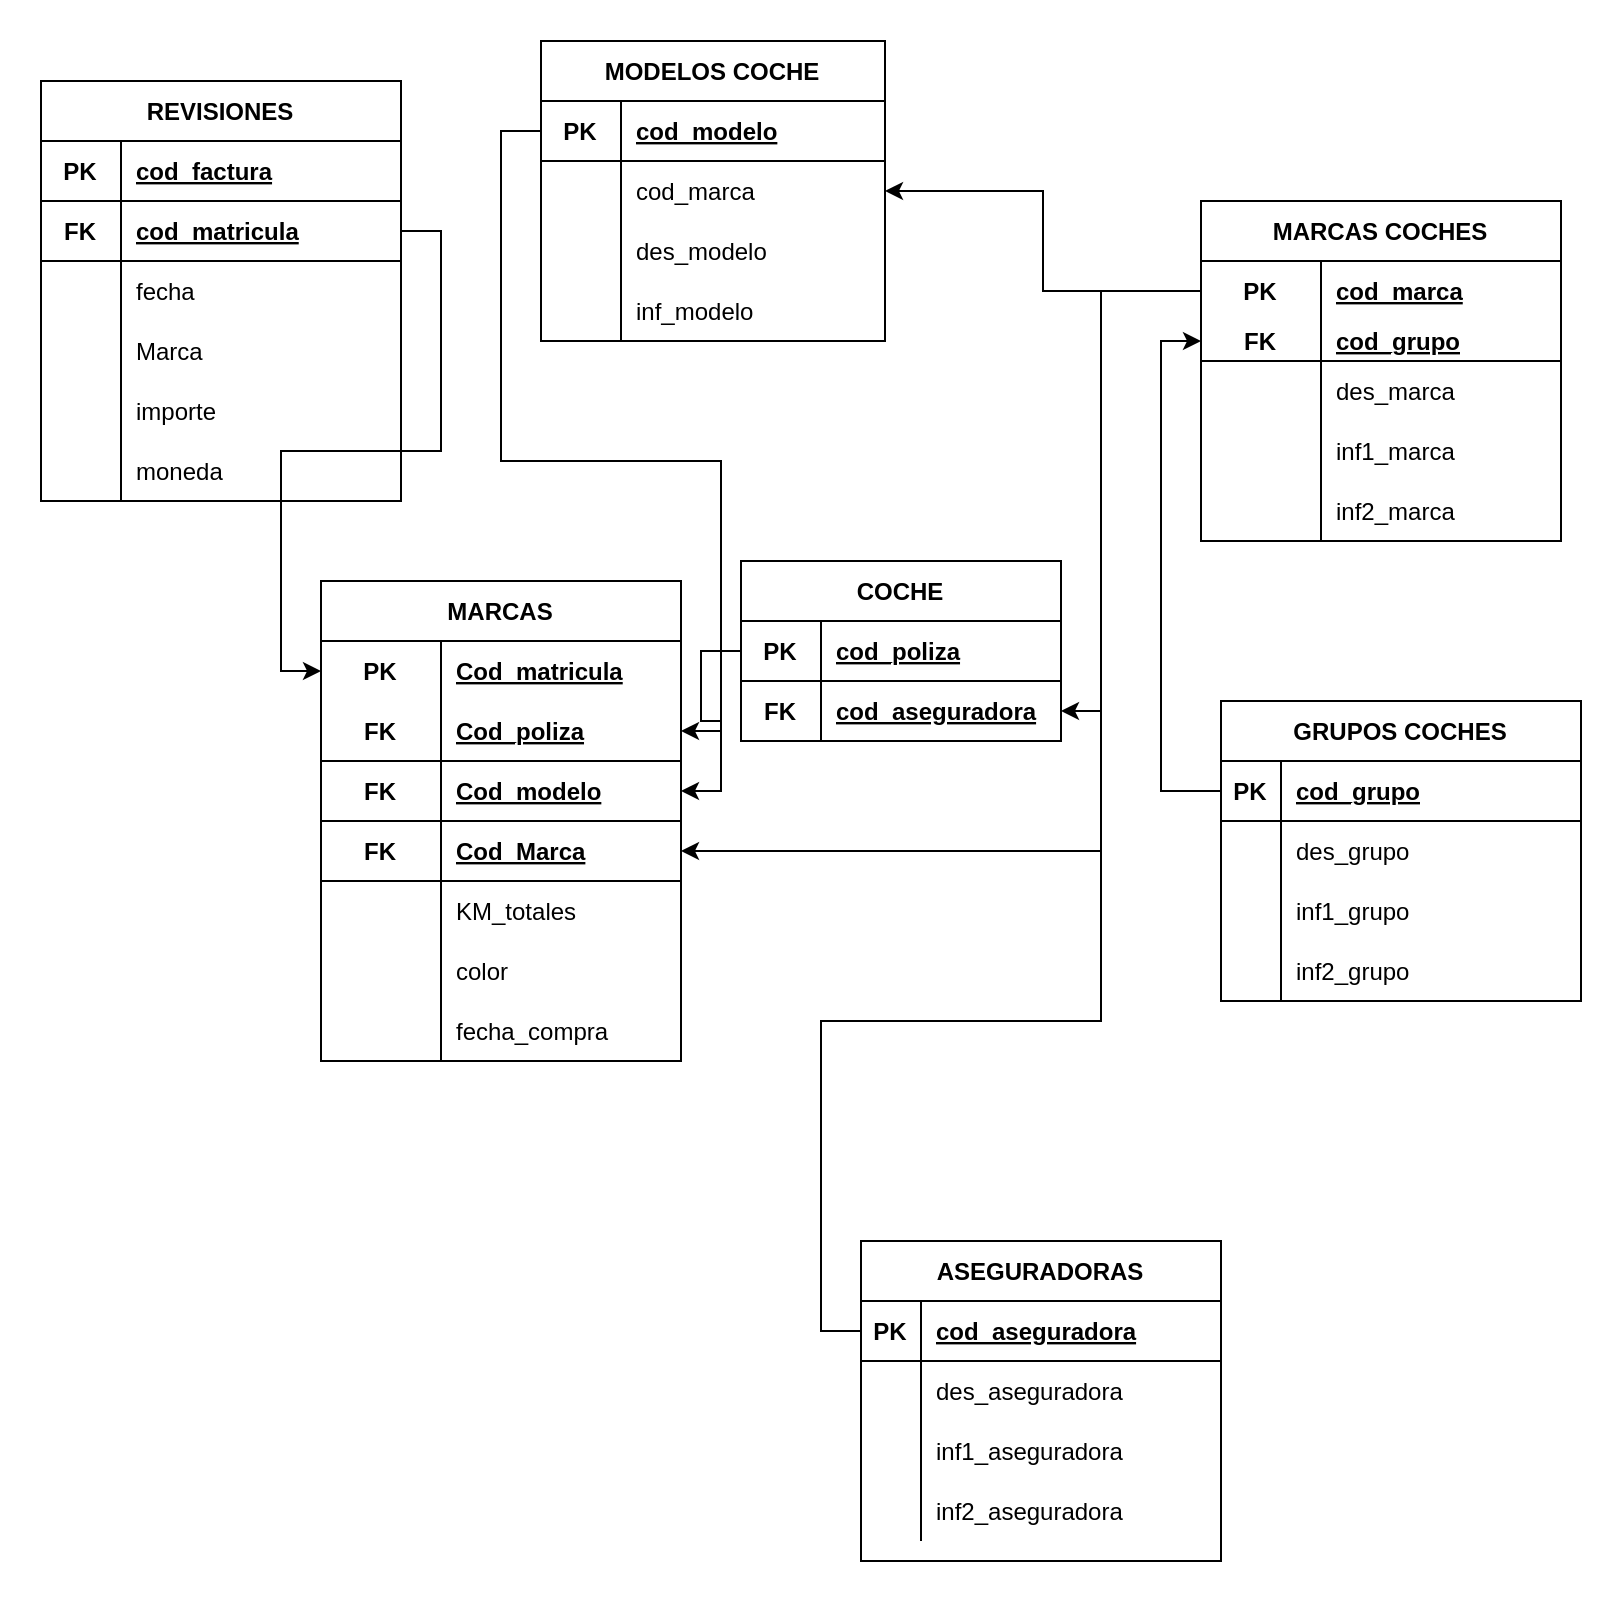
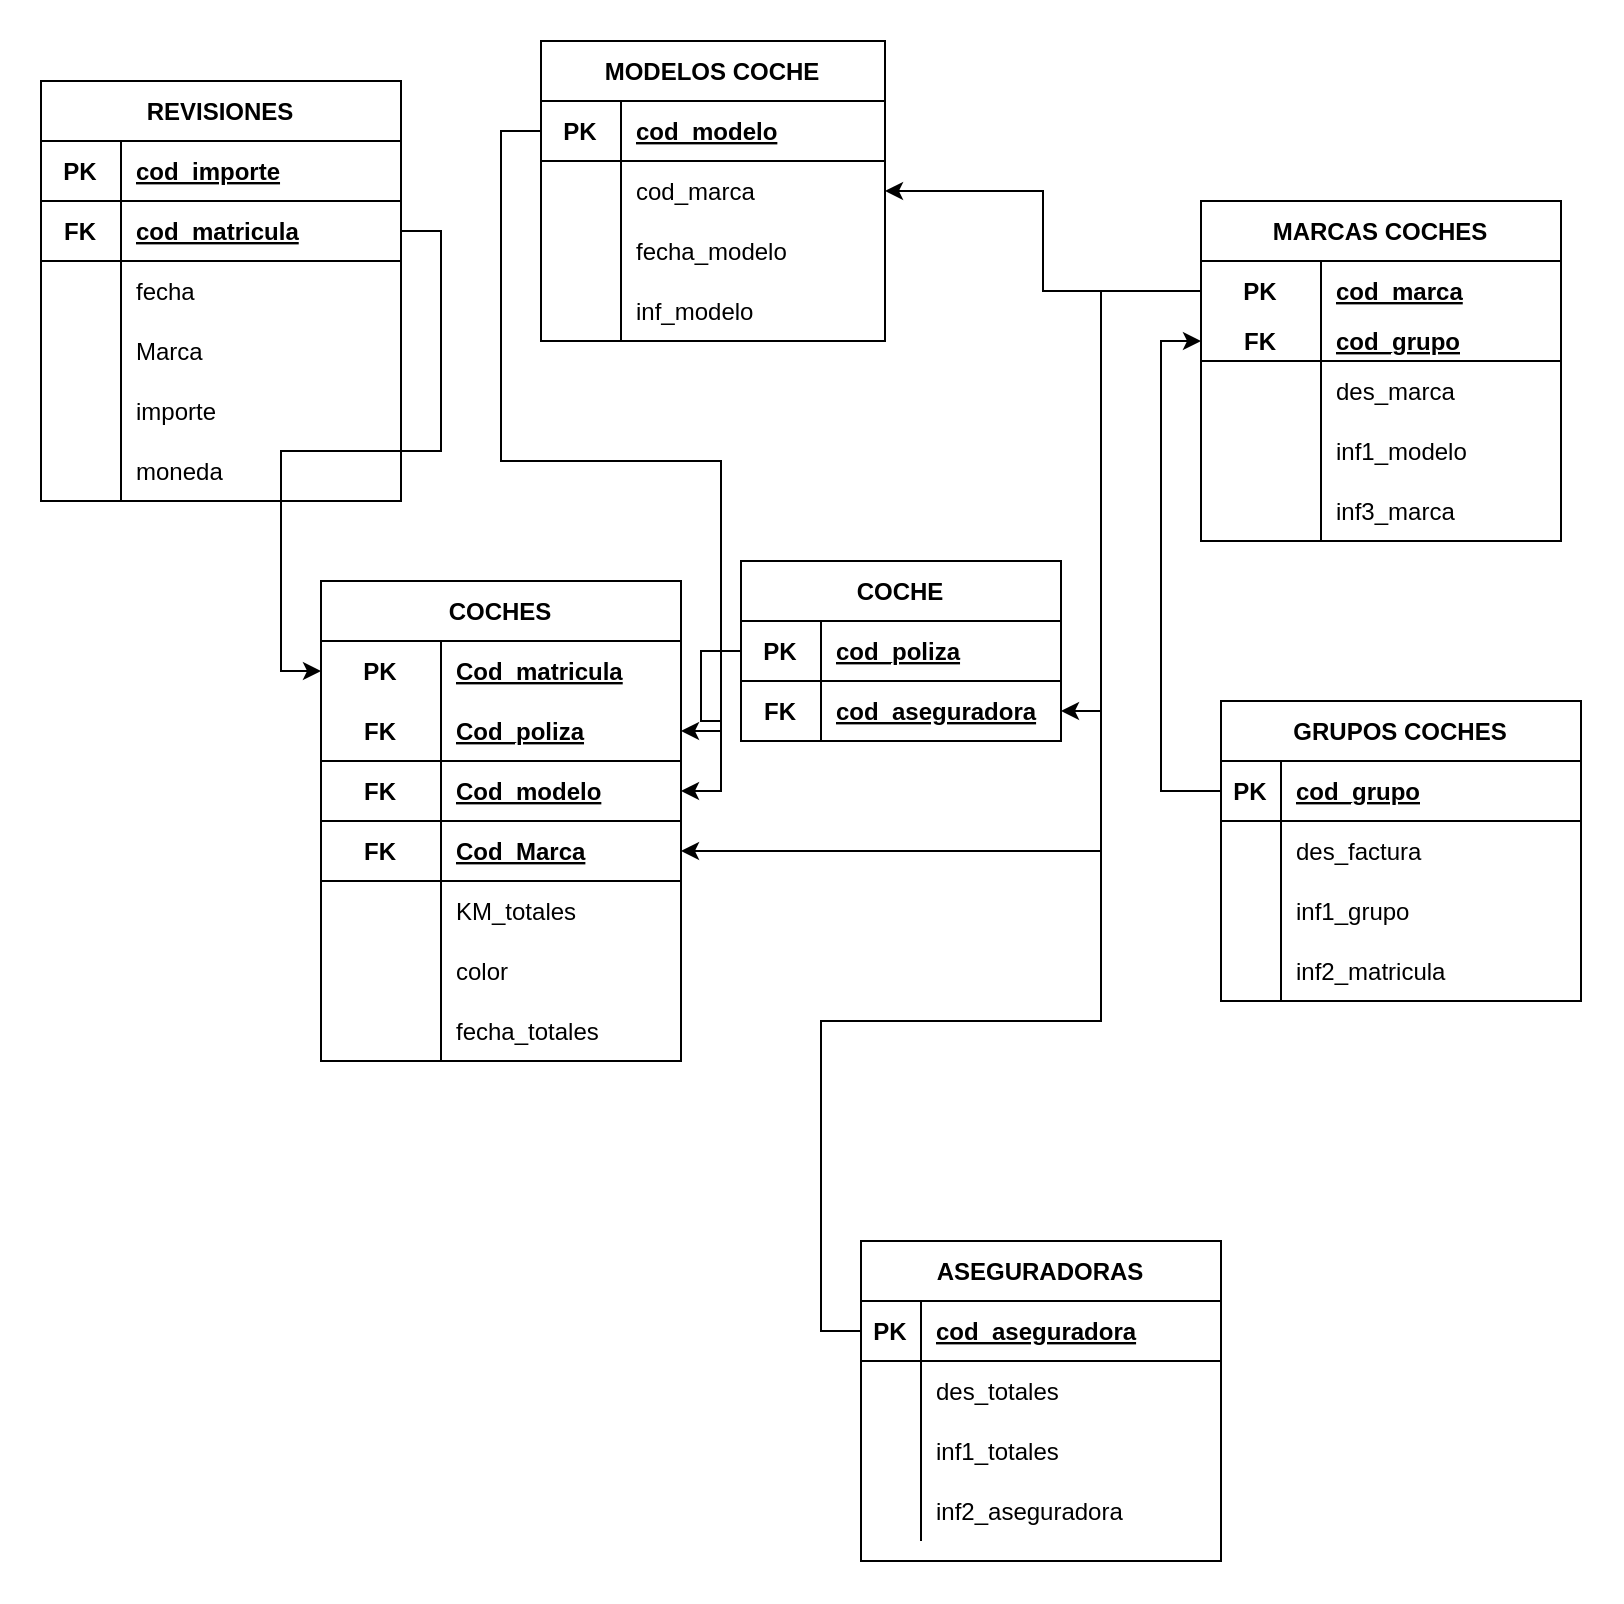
(210, 172) -> (207, 172)
(700, 252) -> (714, 252)
(1400, 452) -> (1404, 452)
(1400, 512) -> (1400, 512)
(500, 612) -> (500, 612)
(1356, 852) -> (1370, 852)
(1360, 972) -> (1381, 972)
(537, 1032) -> (540, 1032)
(1037, 1392) -> (1007, 1392)
(1040, 1452) -> (1010, 1452)
